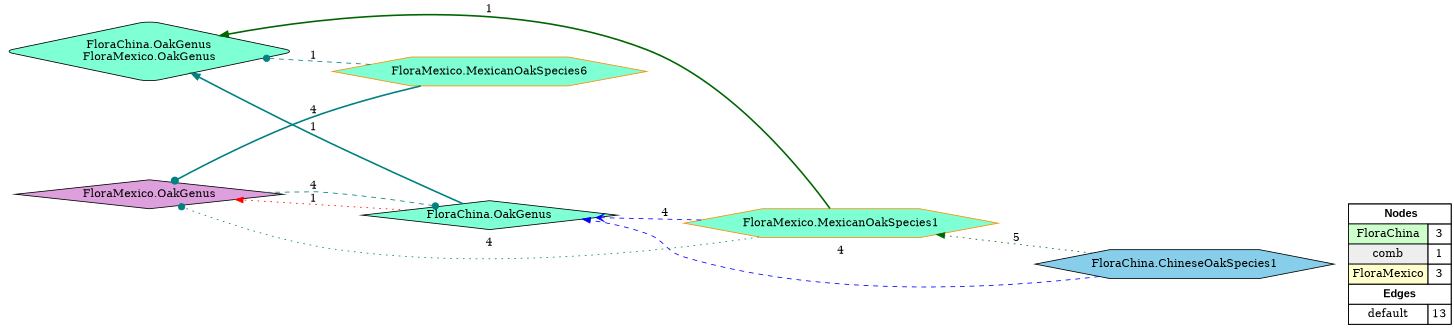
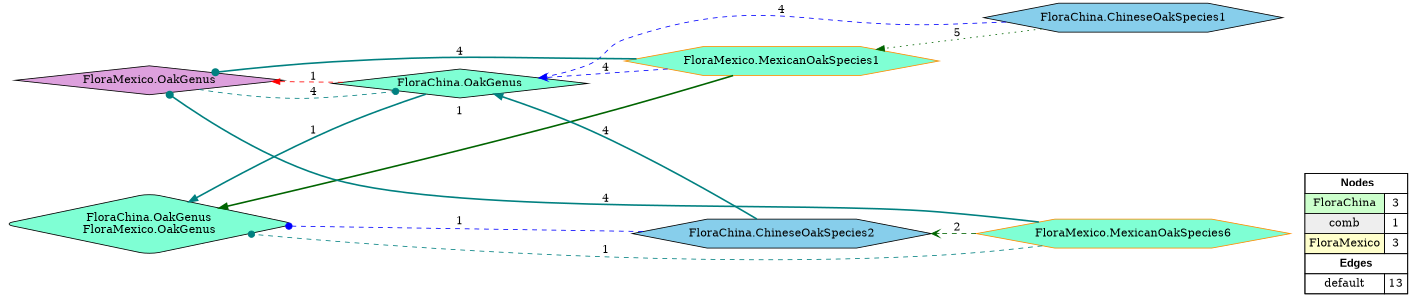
(325, 205) -> (311, 82)
none -> (782, 234)
(469, 258) -> (427, 58)
